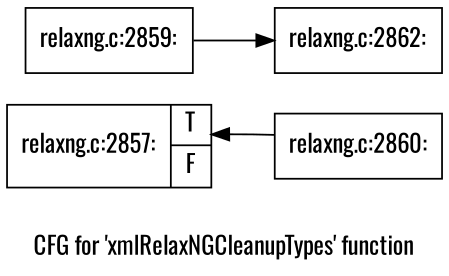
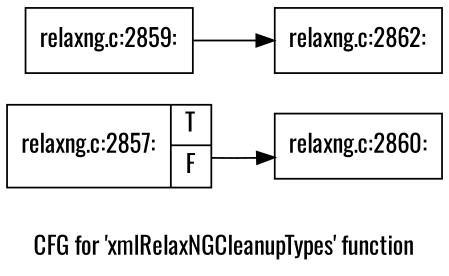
(252, 134) -> (234, 158)
